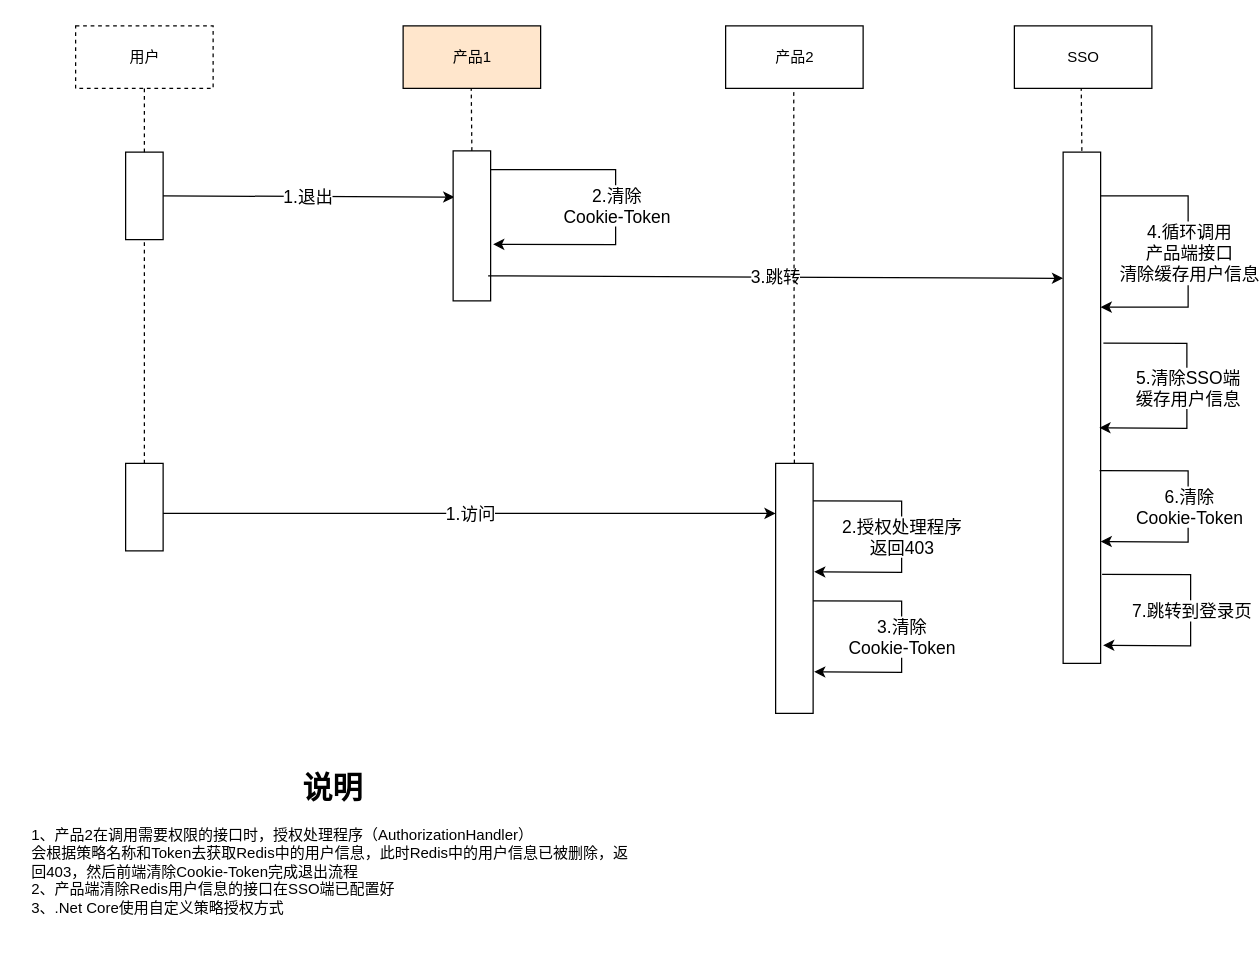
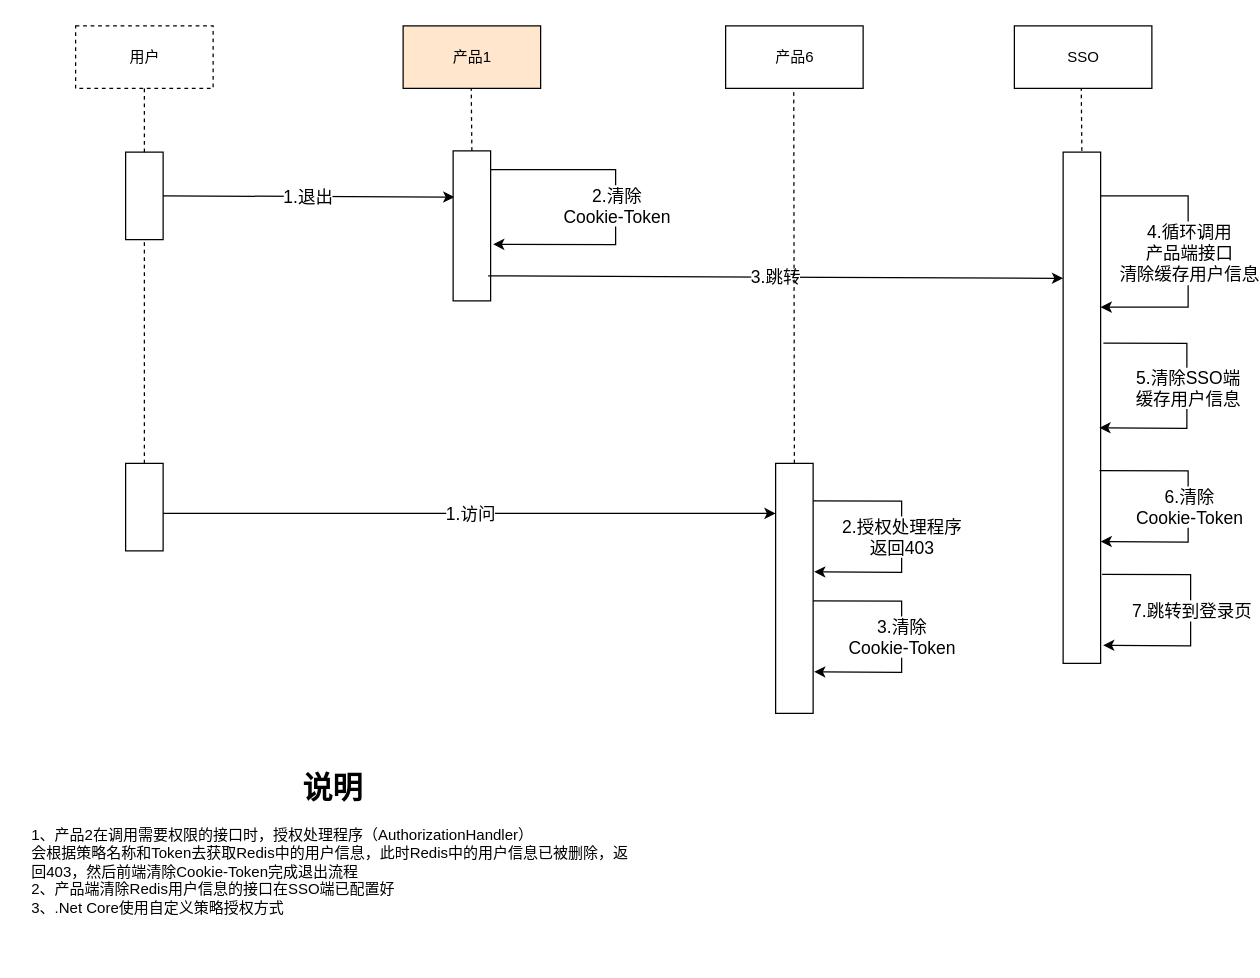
(795, 57) -> (795, 57)
